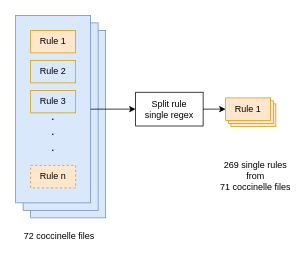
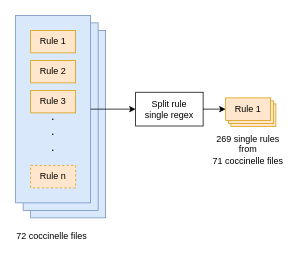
(53, 72) -> (53, 72)
(53, 102) -> (53, 102)
(255, 176) -> (248, 150)
(60, 237) -> (53, 237)
